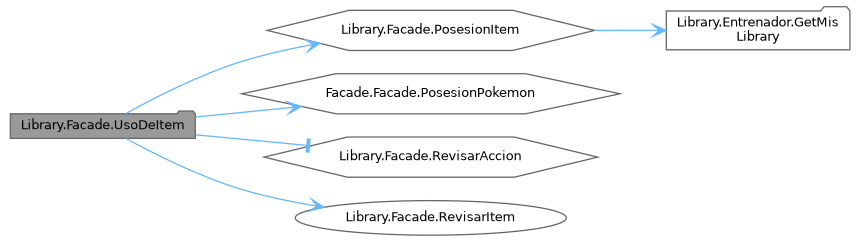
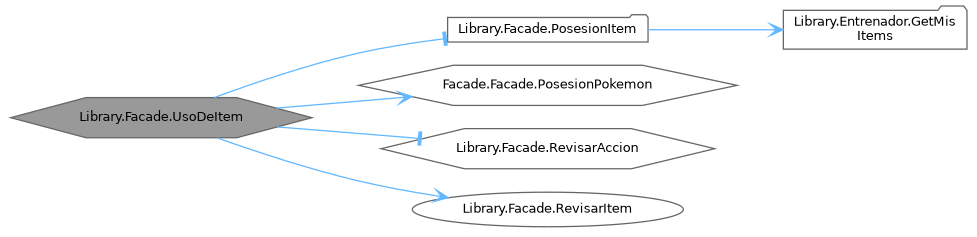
(431, 30) -> (548, 30)
(758, 30) -> (875, 30)
(213, 72) -> (326, 61)
(103, 126) -> (161, 118)
